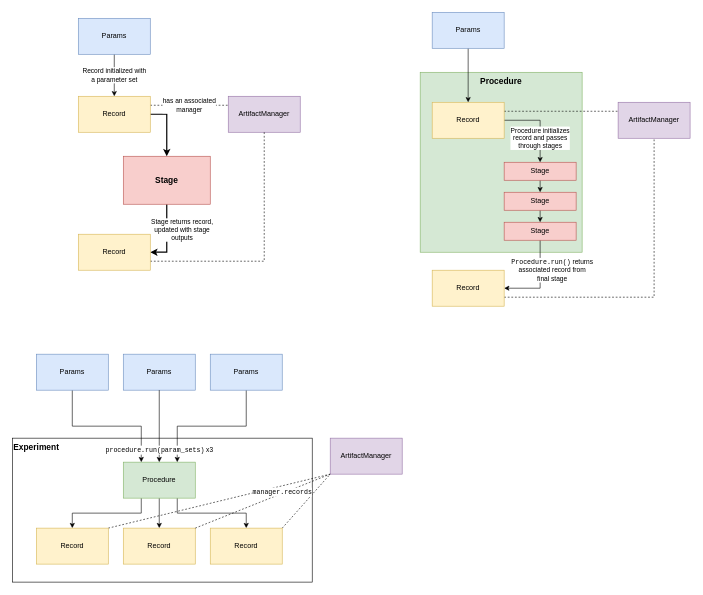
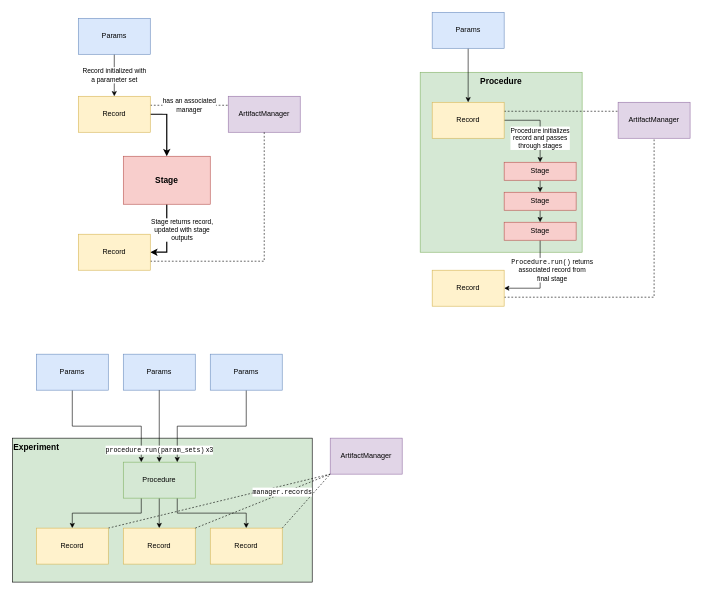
(162, 510) -> (162, 510)
